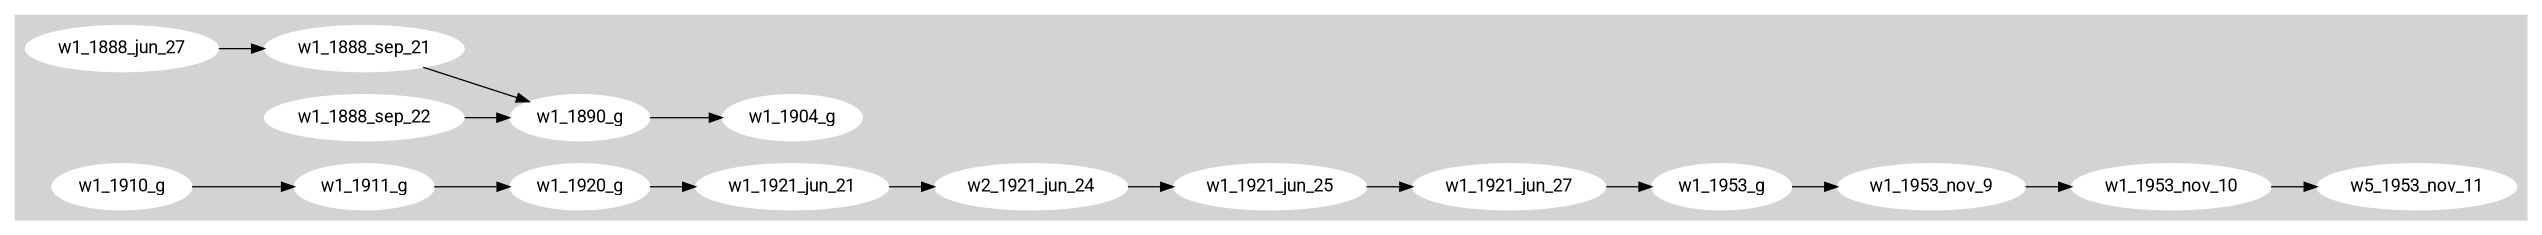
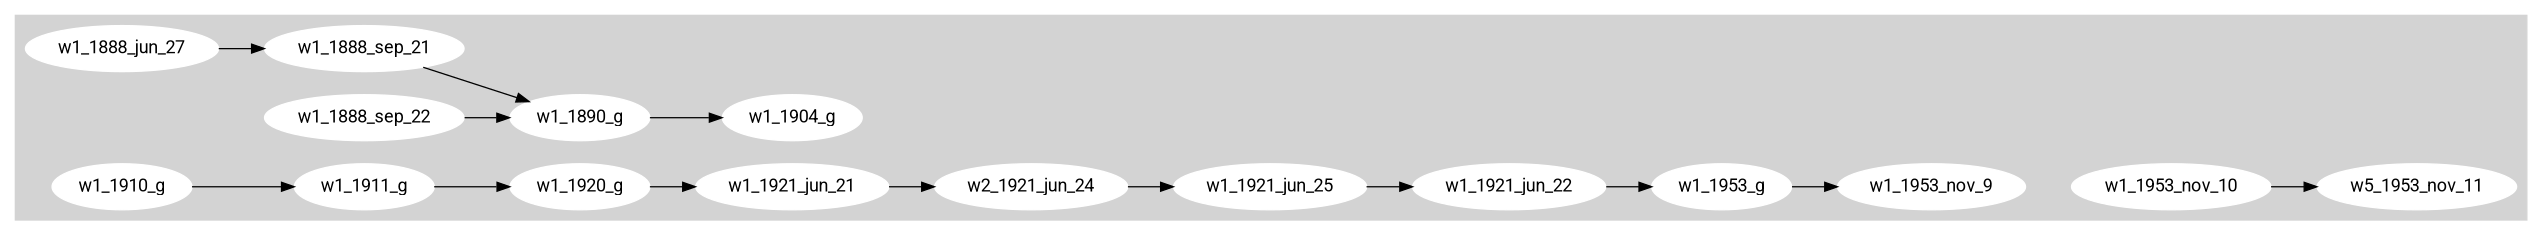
(1509, 187) -> (1509, 187)
(2042, 187) -> none
